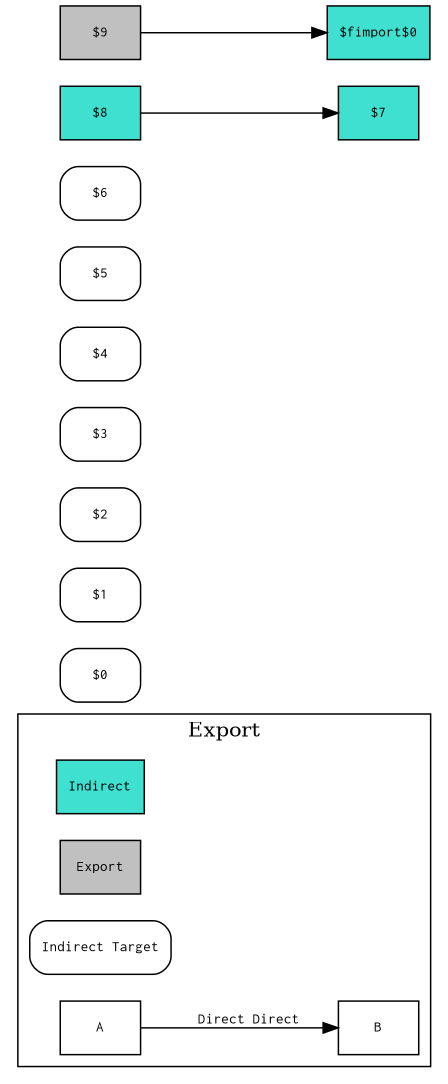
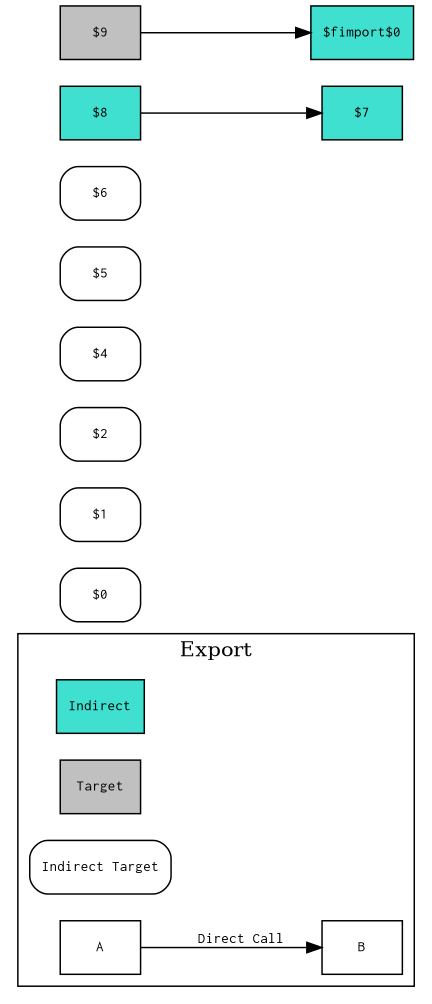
(100, 434) -> none
(100, 867) -> (100, 787)
(249, 1020) -> (241, 939)
